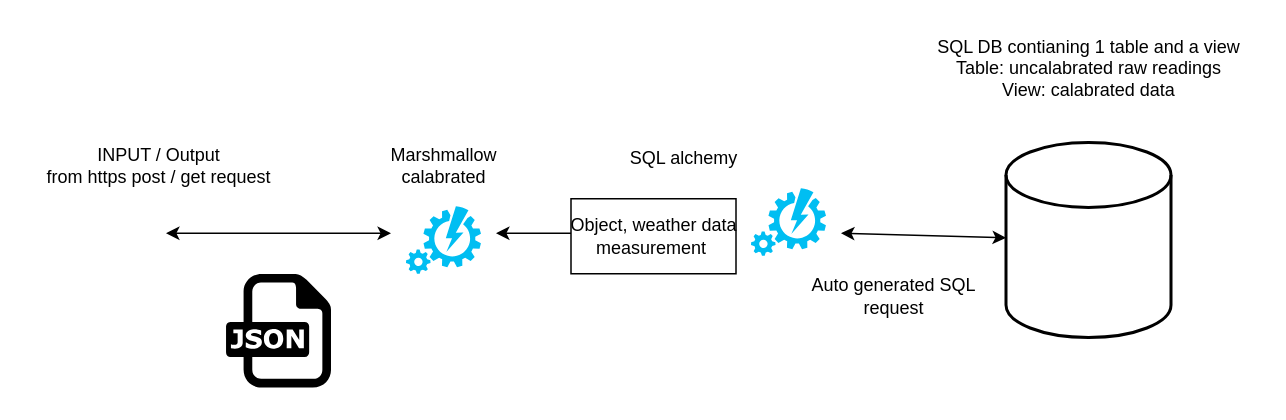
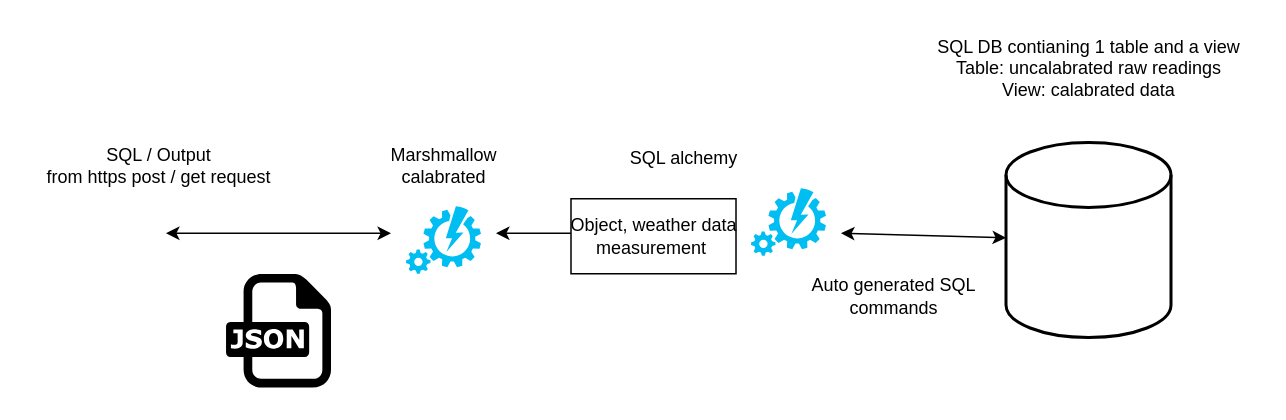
(159, 166) -> (159, 166)
(894, 296) -> (894, 296)
